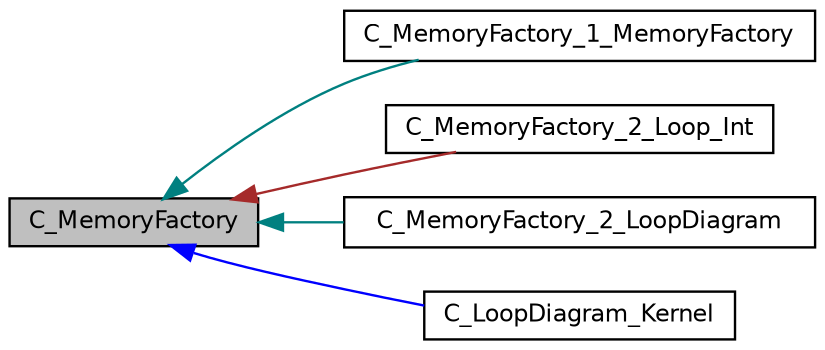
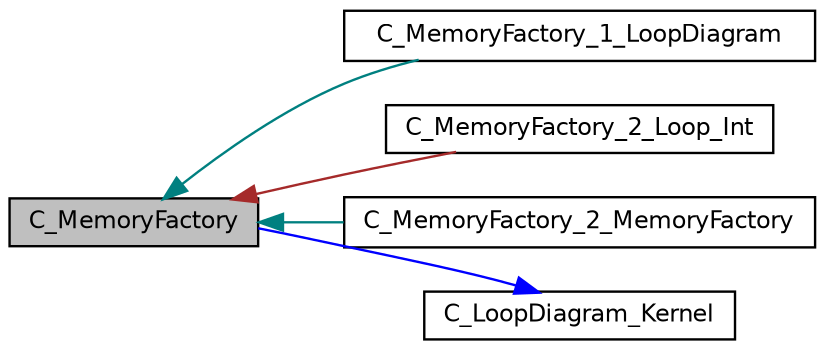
(580, 36) -> (580, 36)
(580, 222) -> (580, 222)
(308, 282) -> (387, 255)
